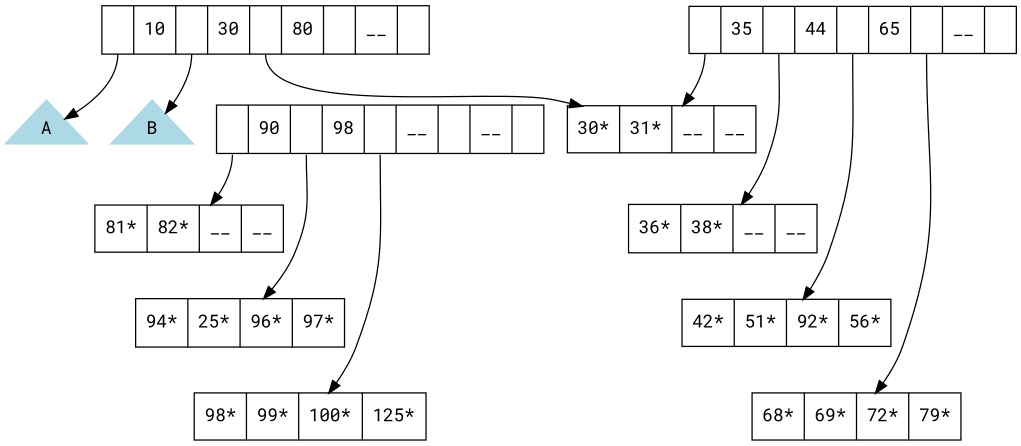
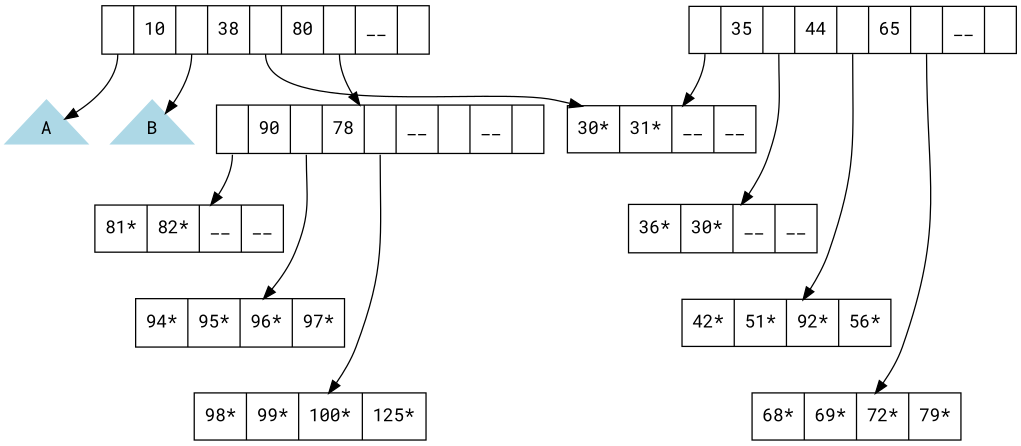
(229, 29) -> (229, 29)
none -> (343, 75)
(343, 129) -> (343, 129)
(707, 228) -> (707, 228)
(214, 322) -> (214, 322)
